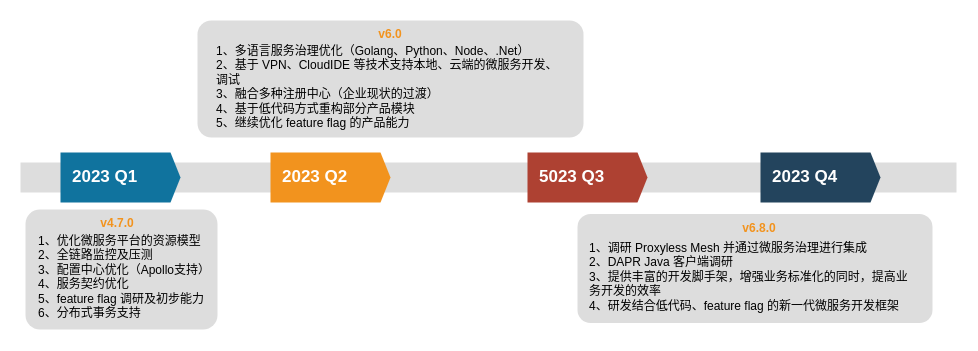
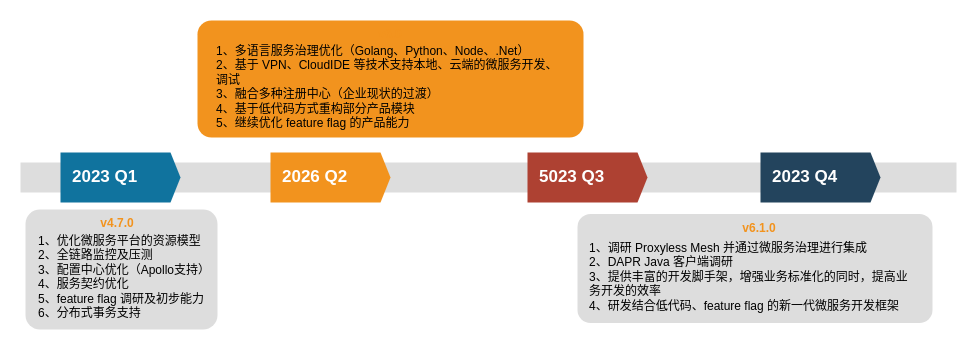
(391, 79) -> (391, 79)
(314, 178) -> (314, 178)
(597, 229) -> (597, 229)
